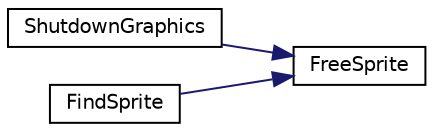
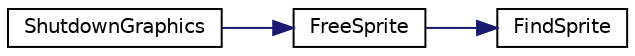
(226, 87) -> (451, 28)
